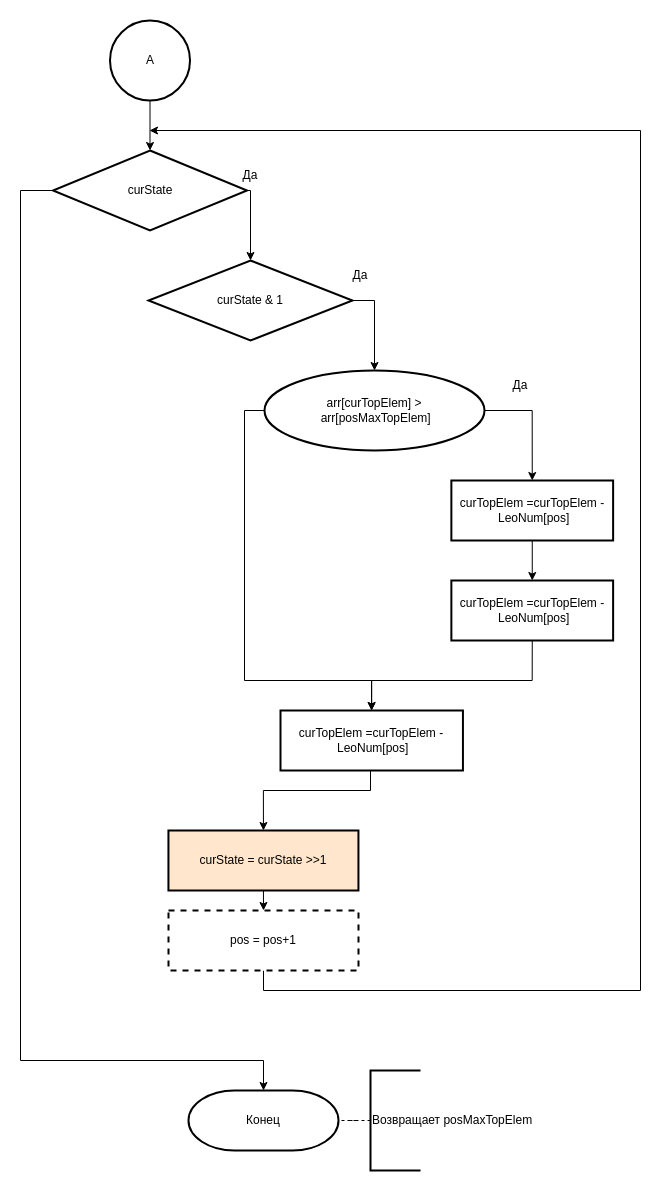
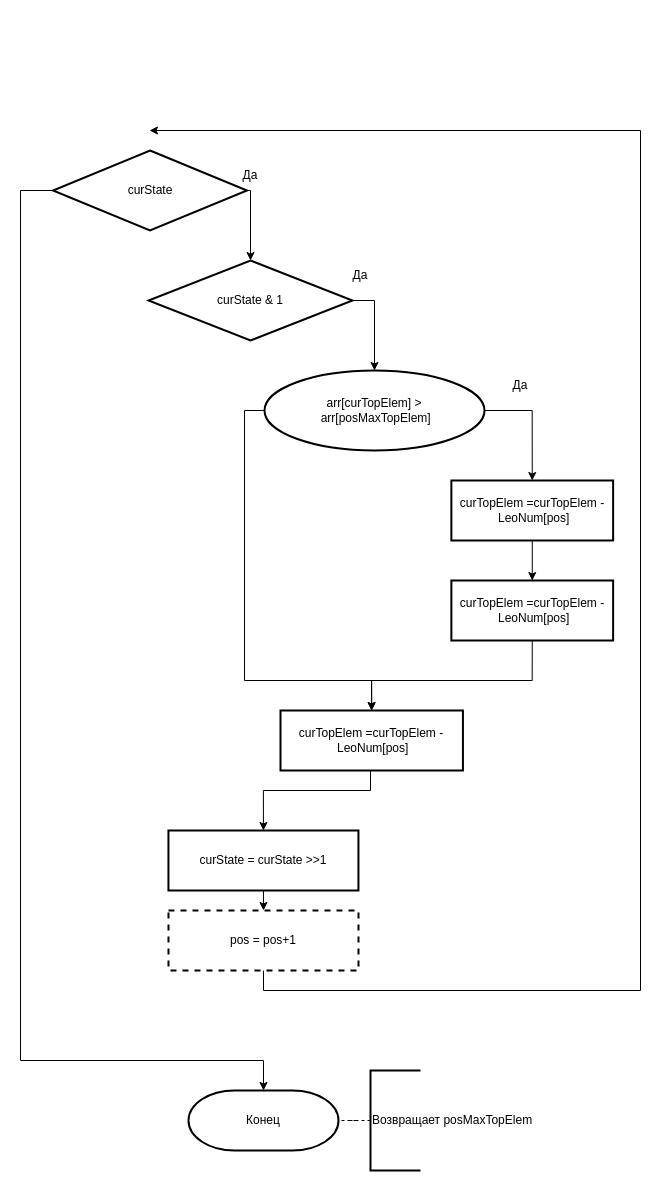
(150, 61) -> none
(150, 122) -> none
(263, 861) -> (263, 861)
